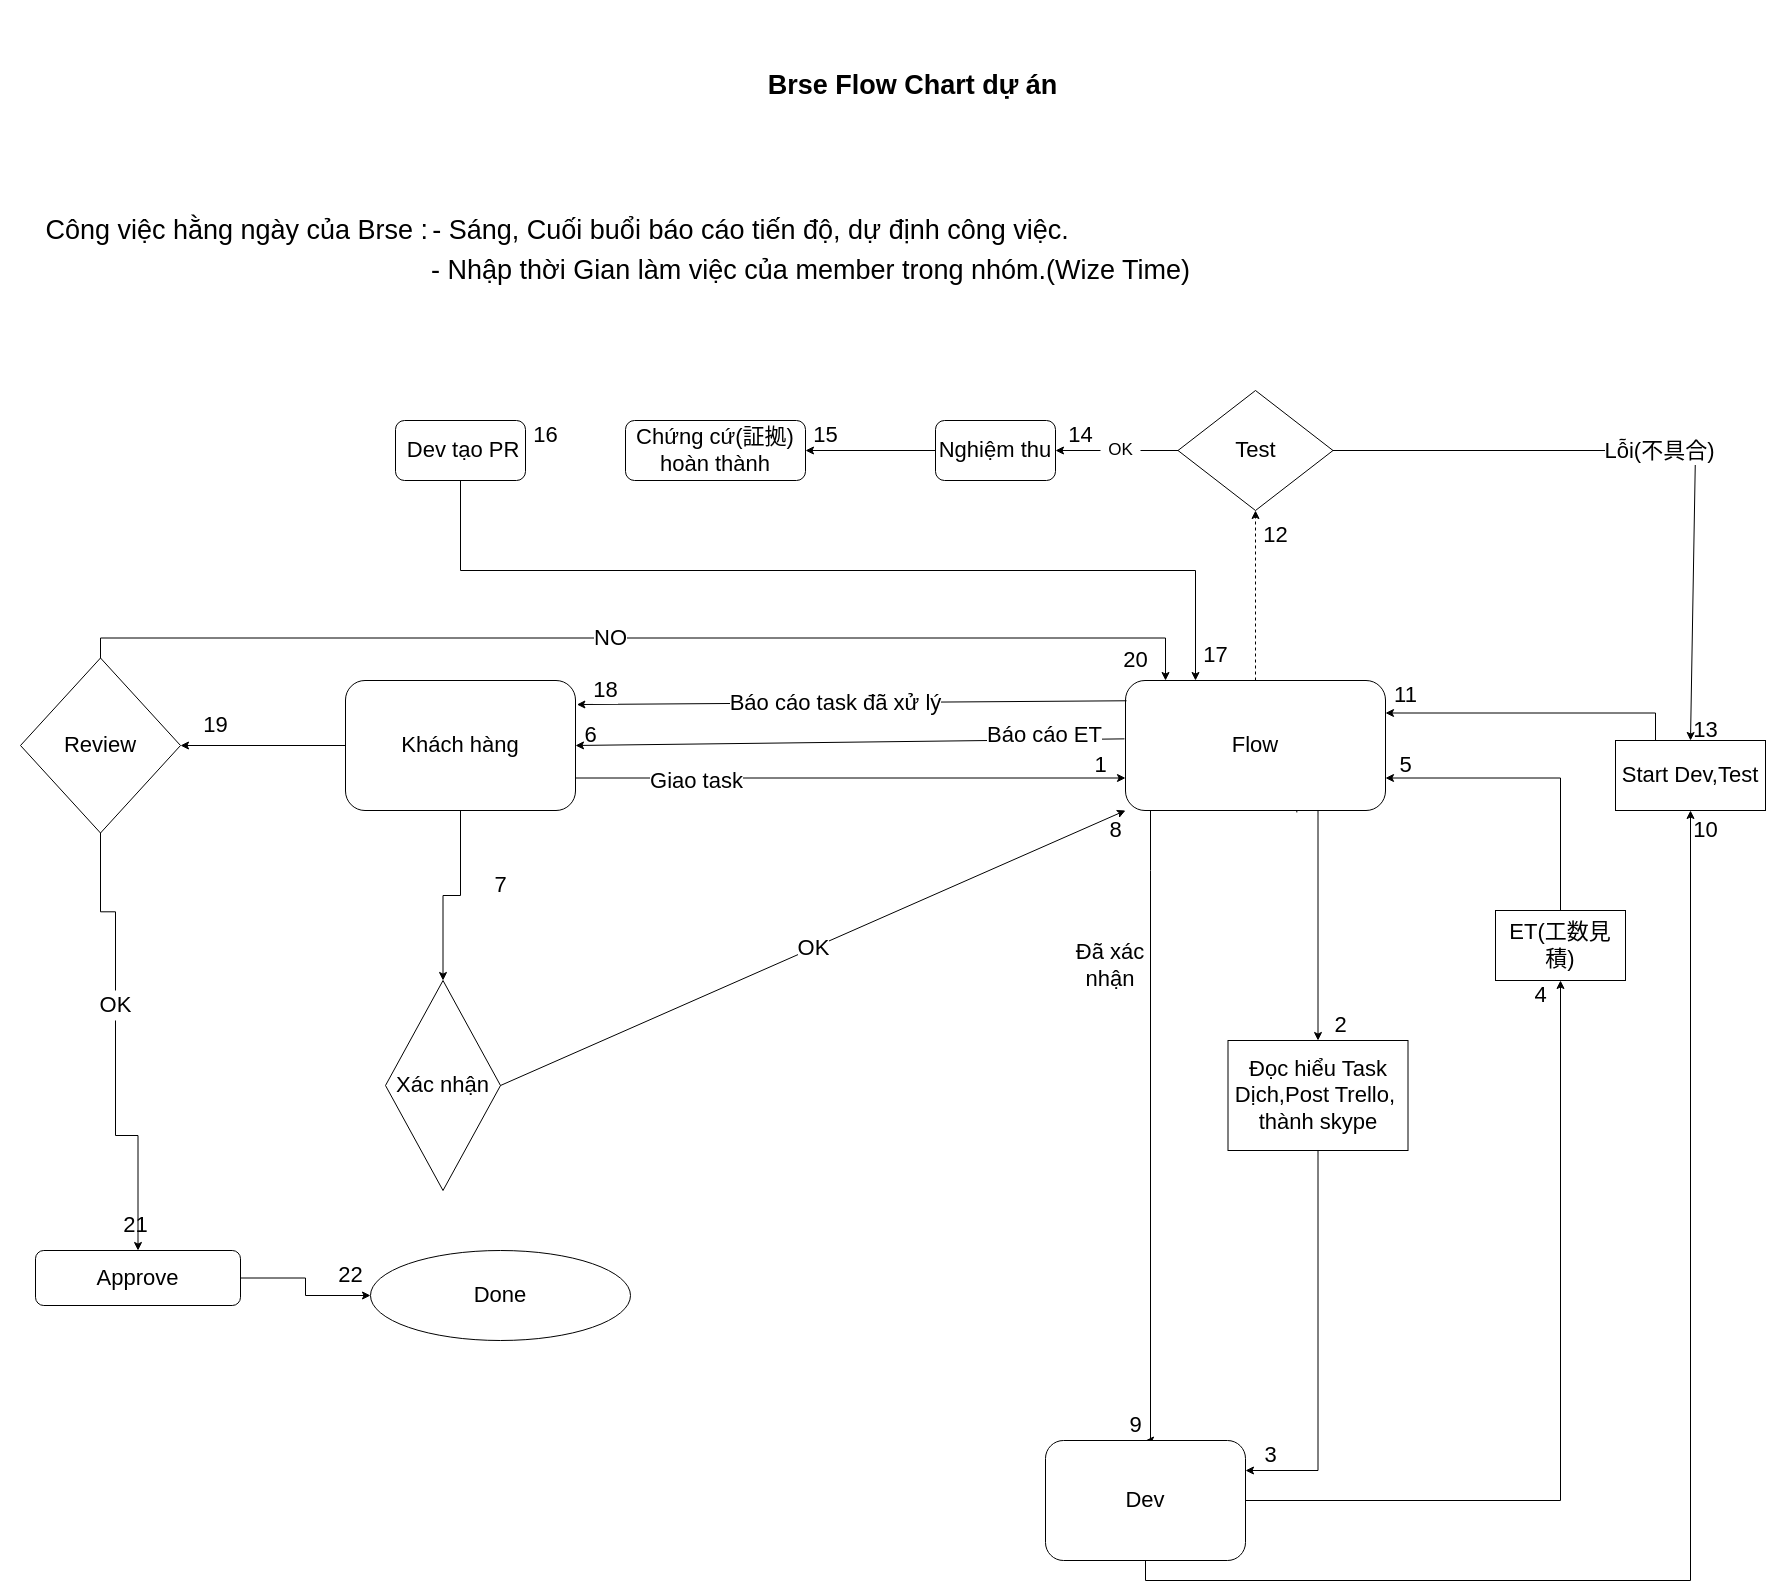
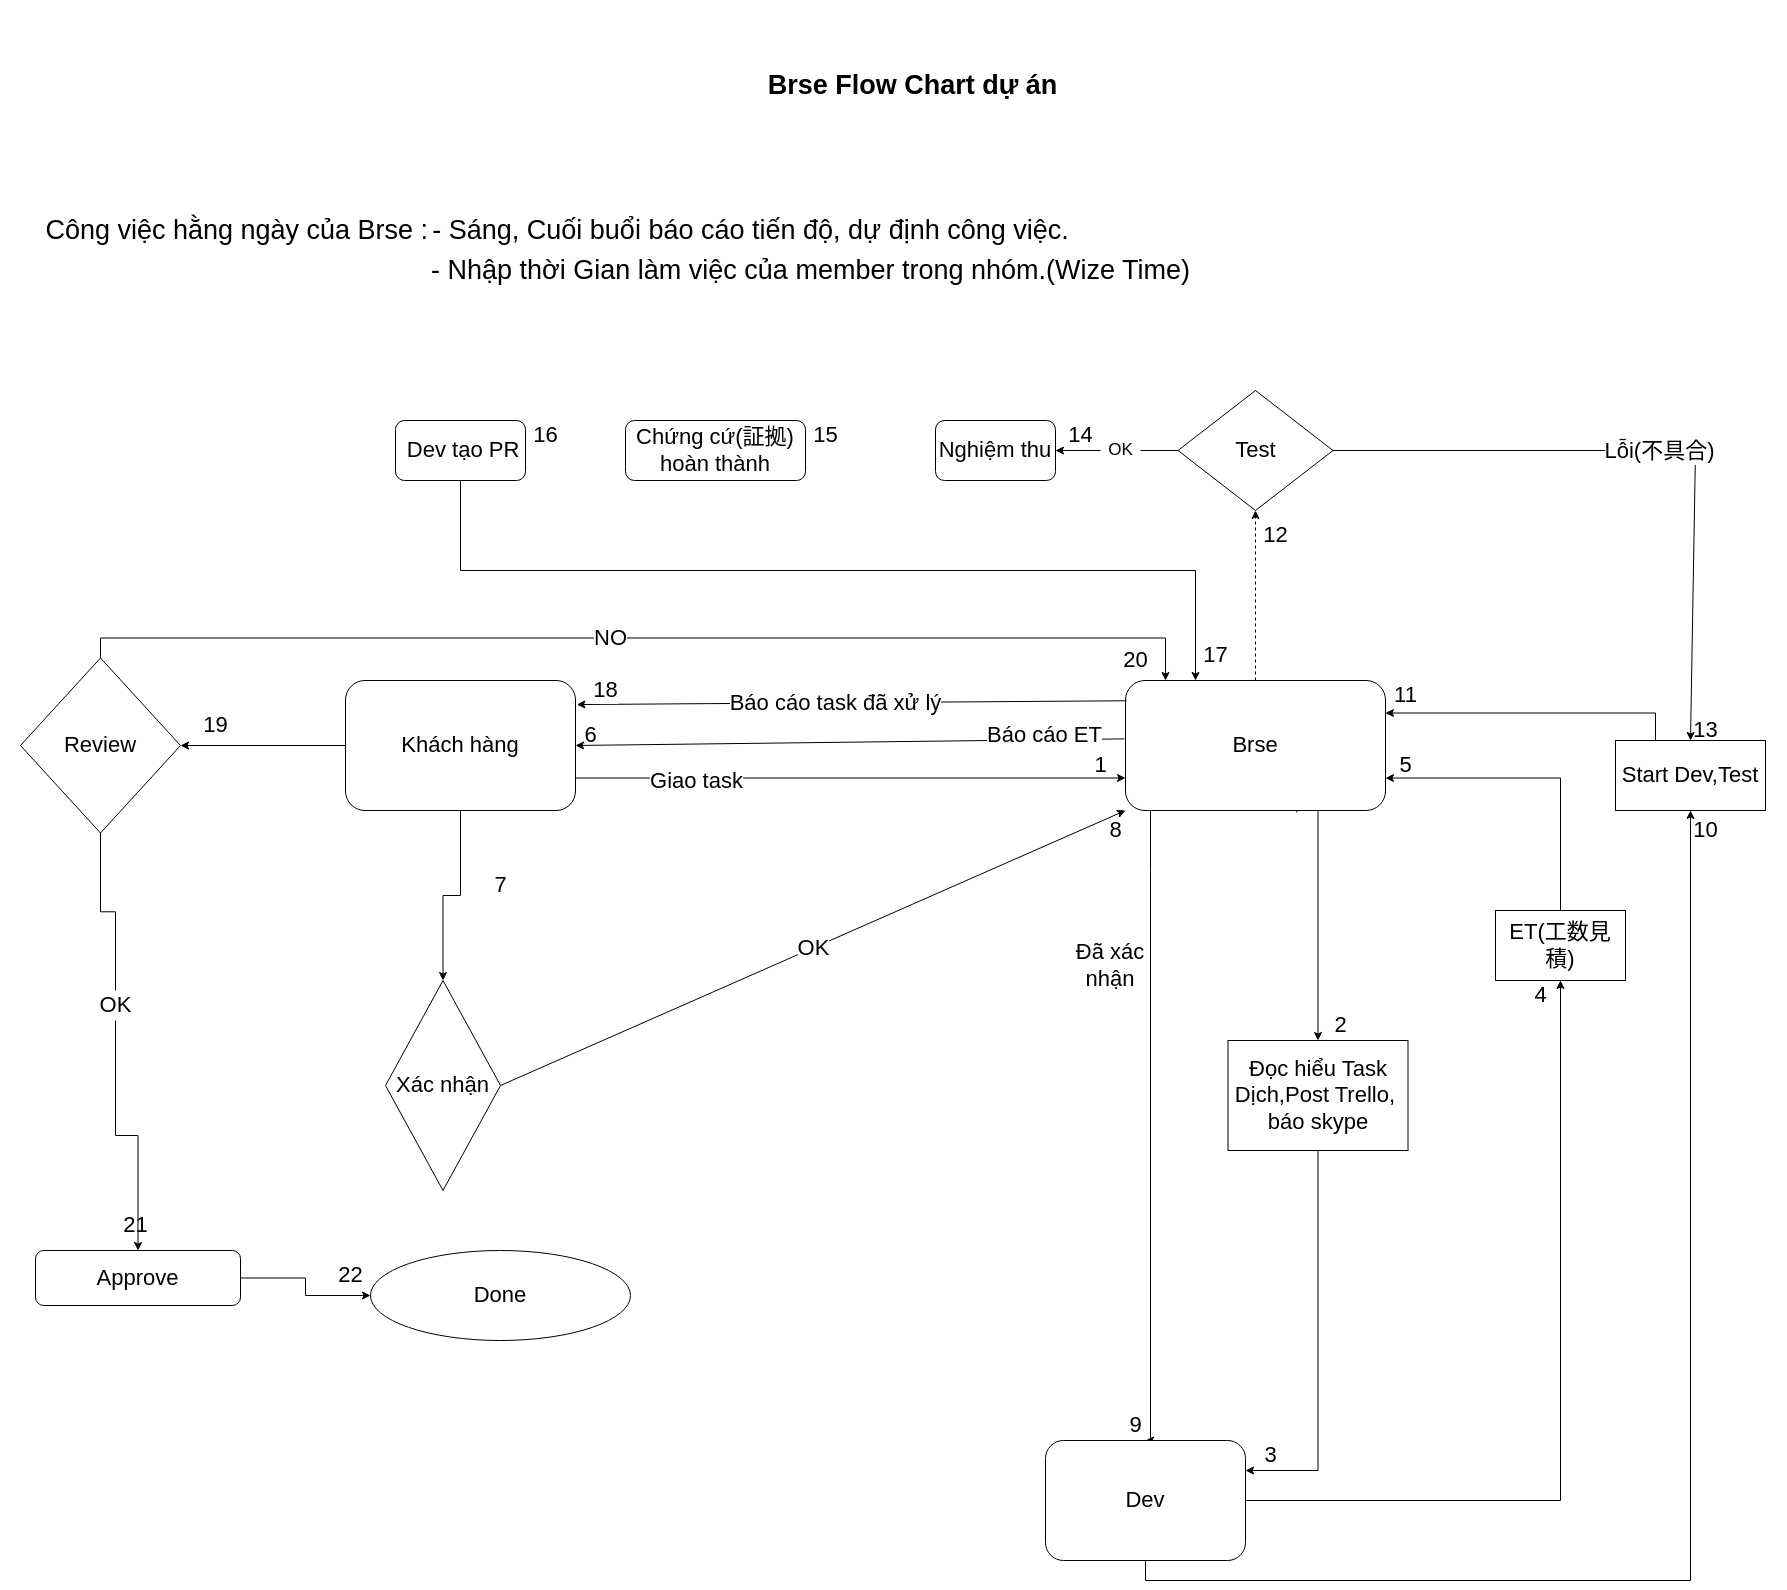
(874, 451) -> none
(1256, 746) -> (1256, 746)
(1319, 1096) -> (1319, 1096)
